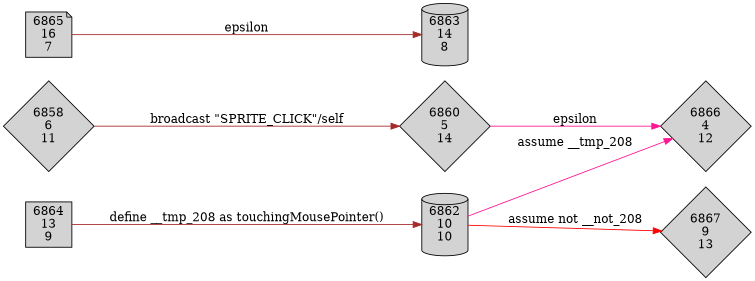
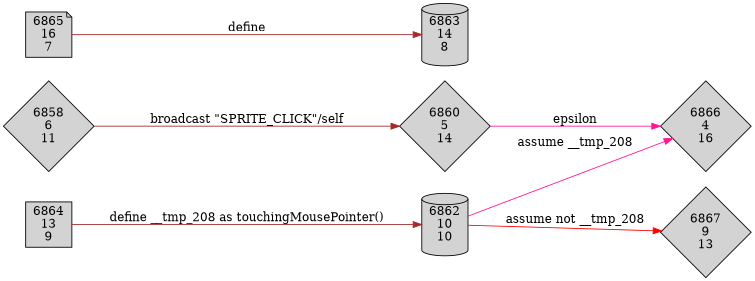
(247, 28) -> (247, 28)
(706, 126) -> (706, 126)
(575, 220) -> (575, 220)
